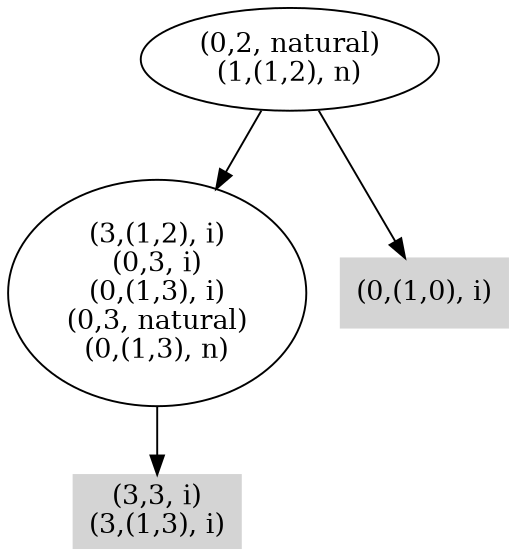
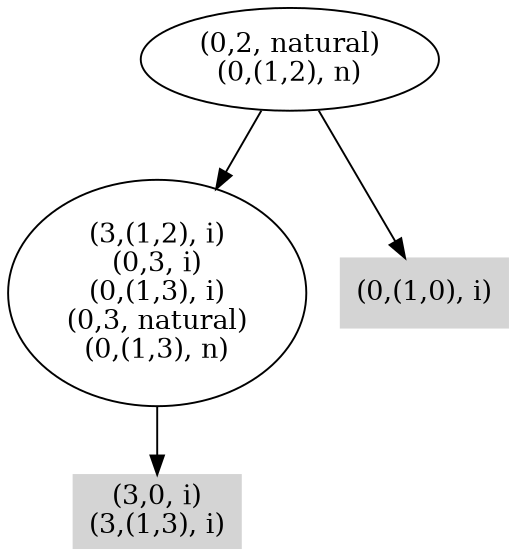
(290, 59) -> (290, 59)
(157, 512) -> (157, 512)
